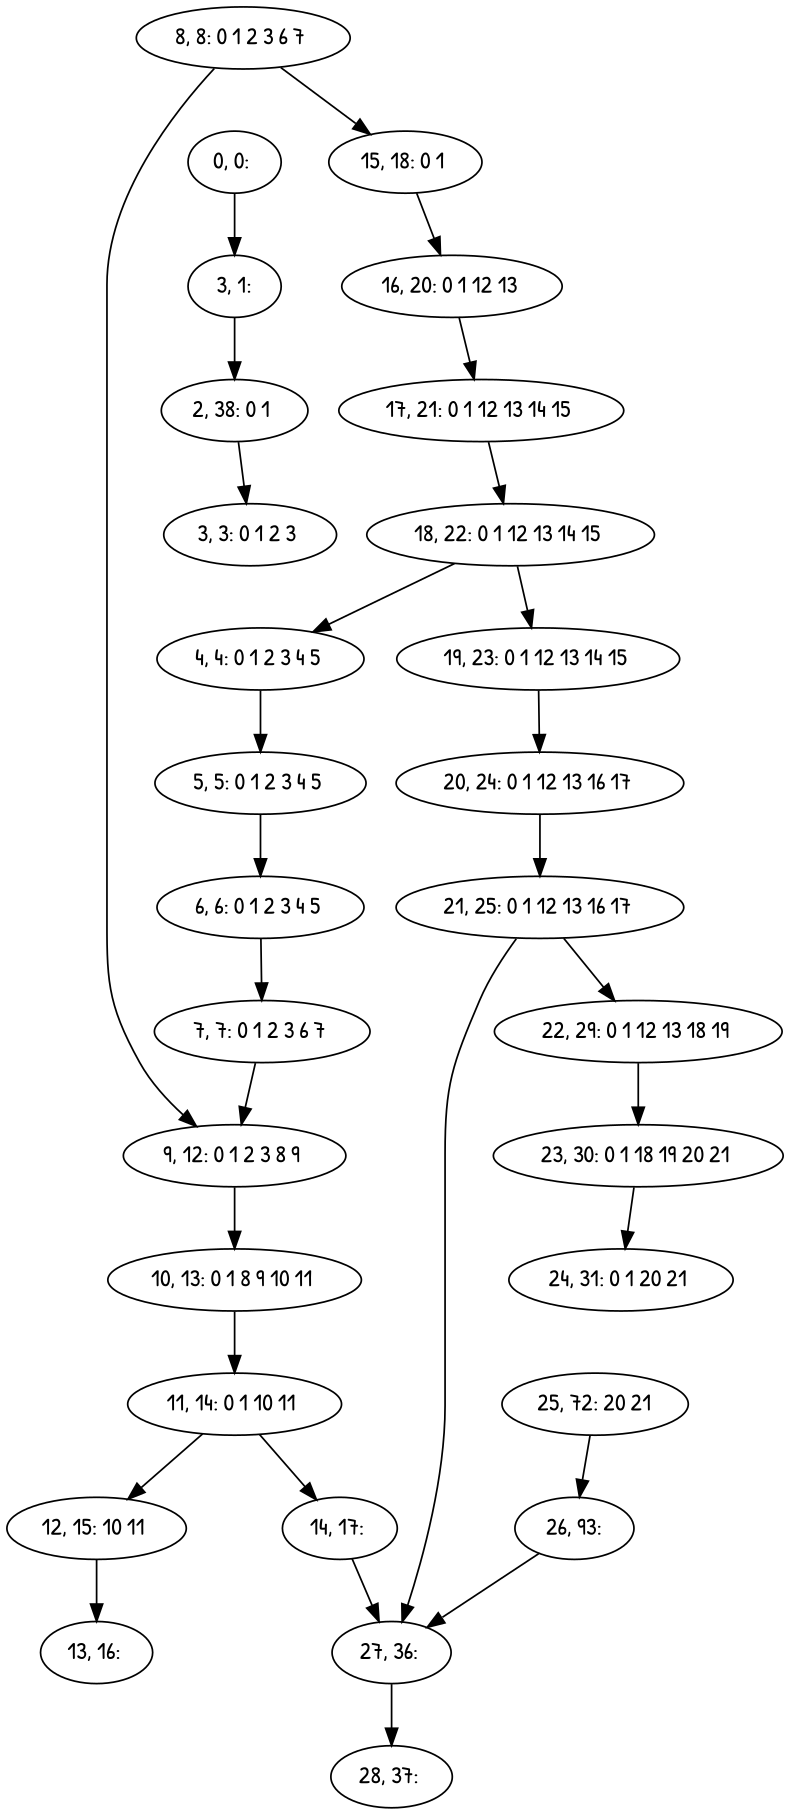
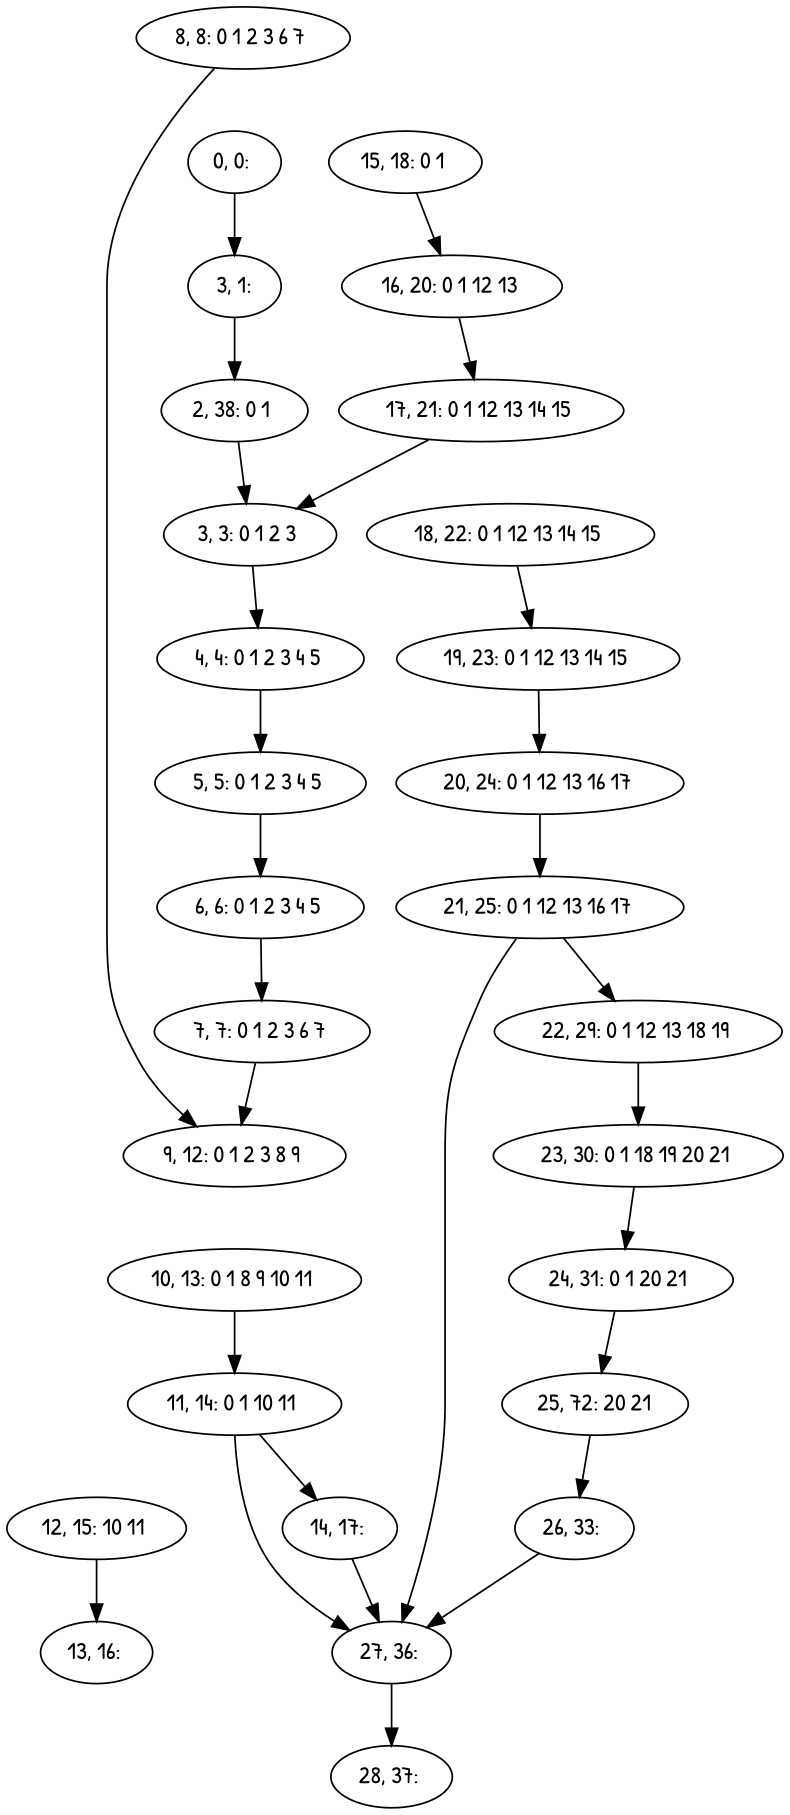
(318, 96) -> none
(494, 464) -> (371, 470)
(392, 594) -> (255, 588)
(235, 1209) -> none
none -> (610, 1334)
(172, 1461) -> (258, 1543)
(574, 1528) -> (574, 1528)
